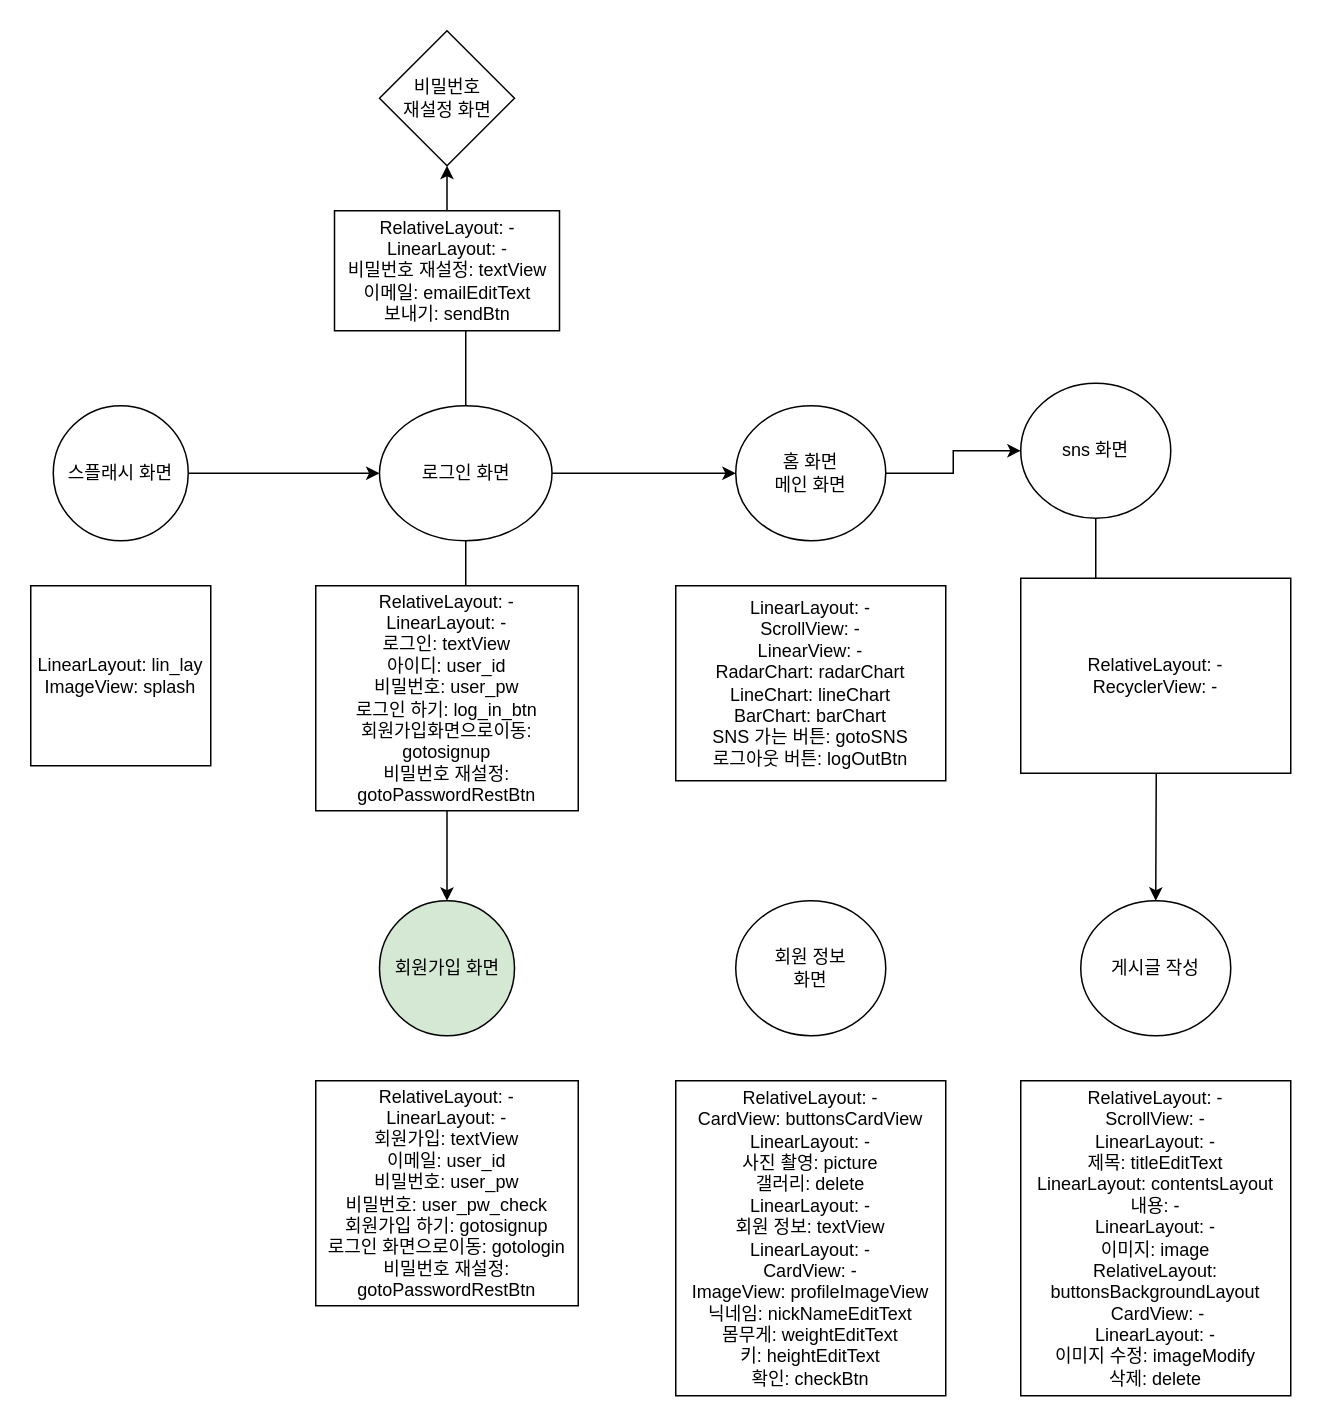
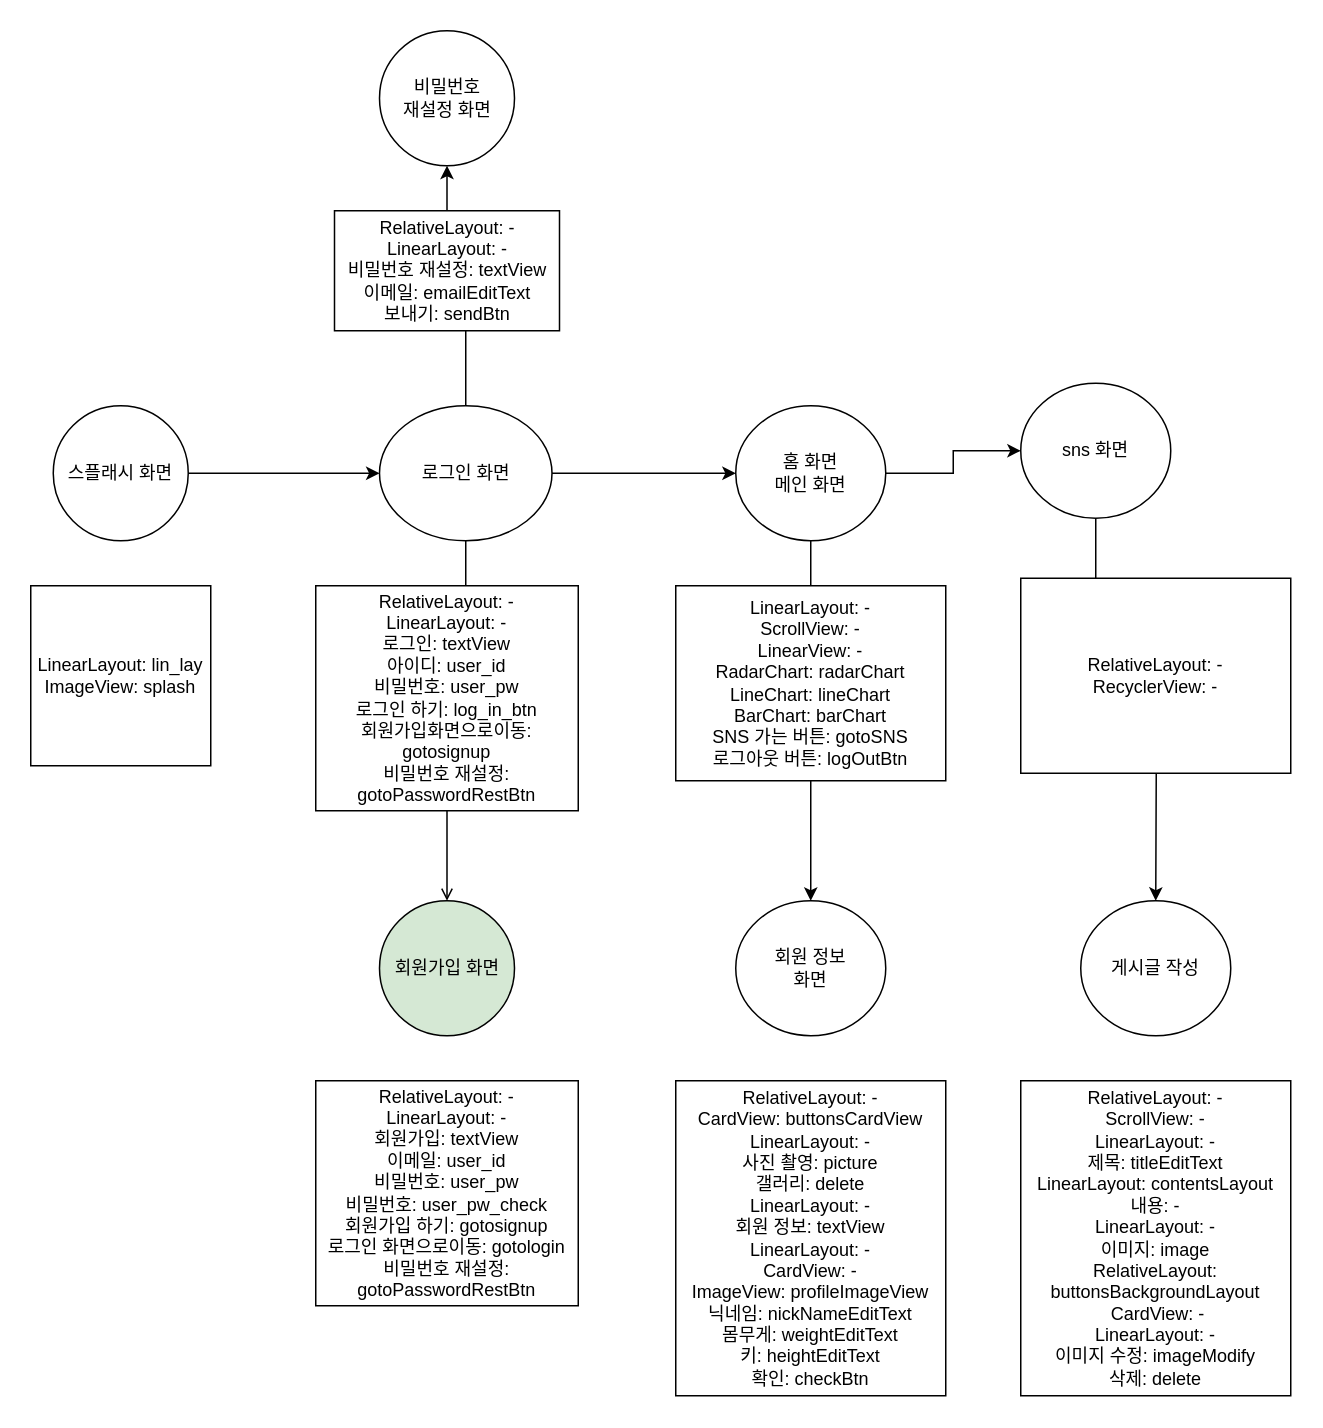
(447, 98) -> (447, 98)
none -> (811, 835)
(447, 889) -> (447, 891)
